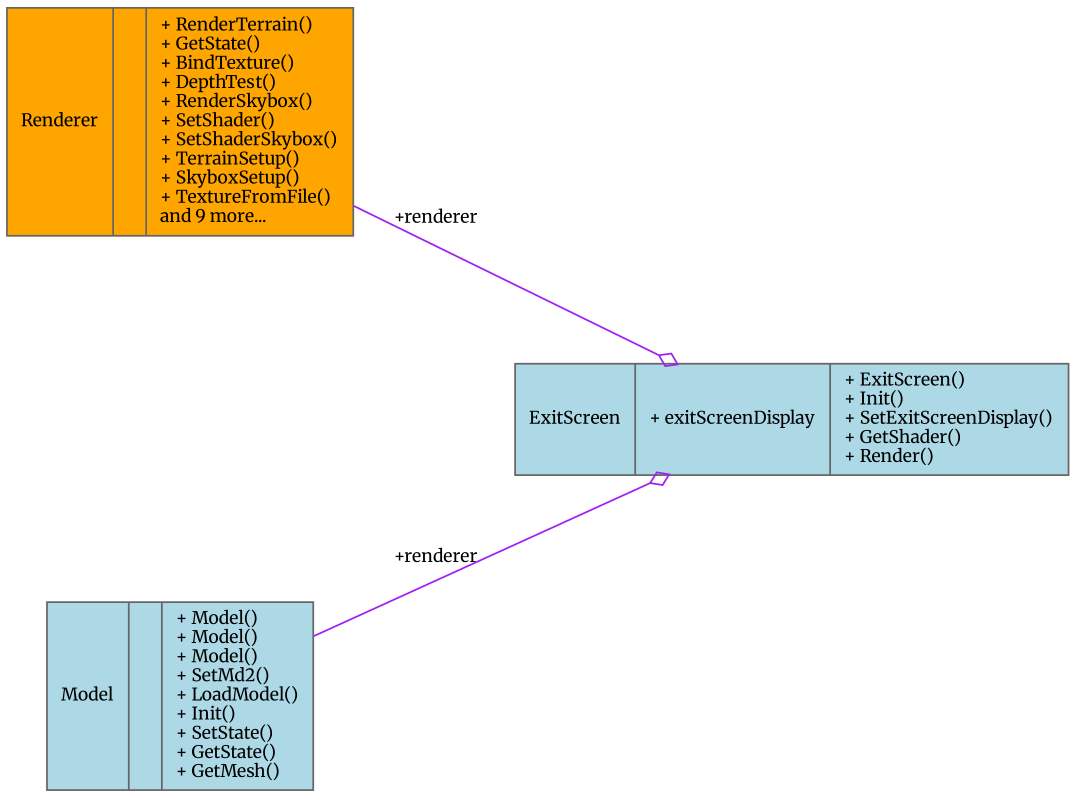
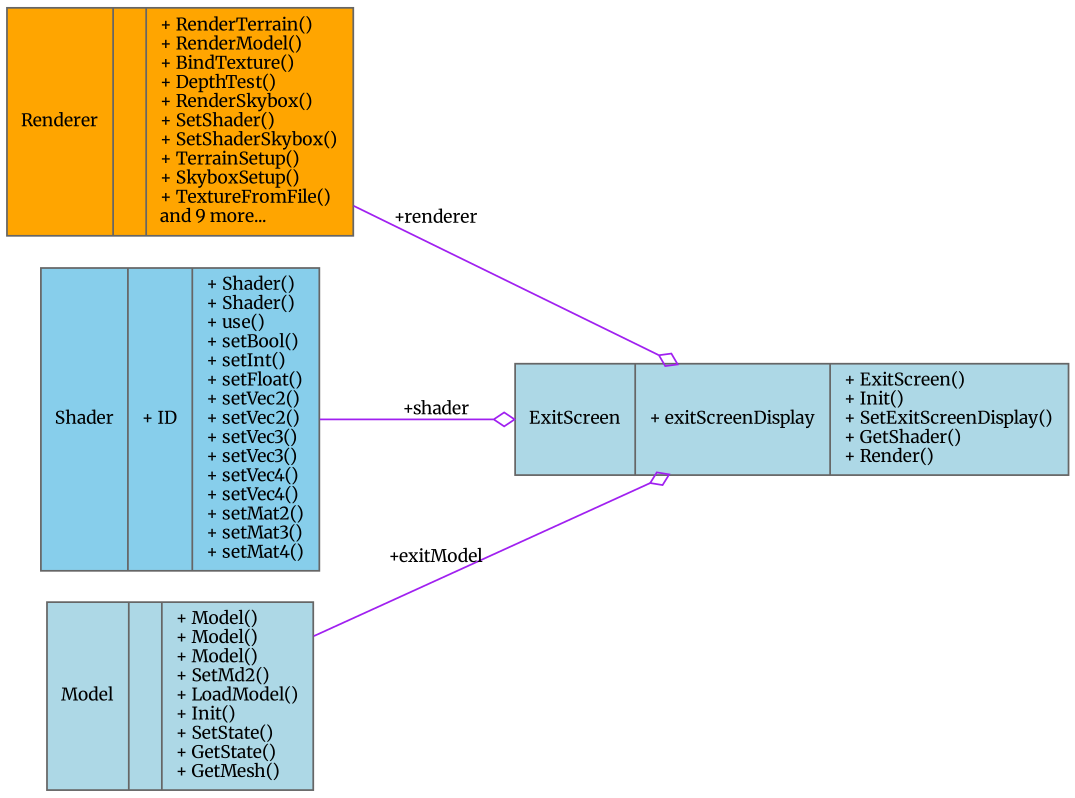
(211, 44) -> (231, 44)
none -> (180, 419)
(434, 558) -> (434, 558)
